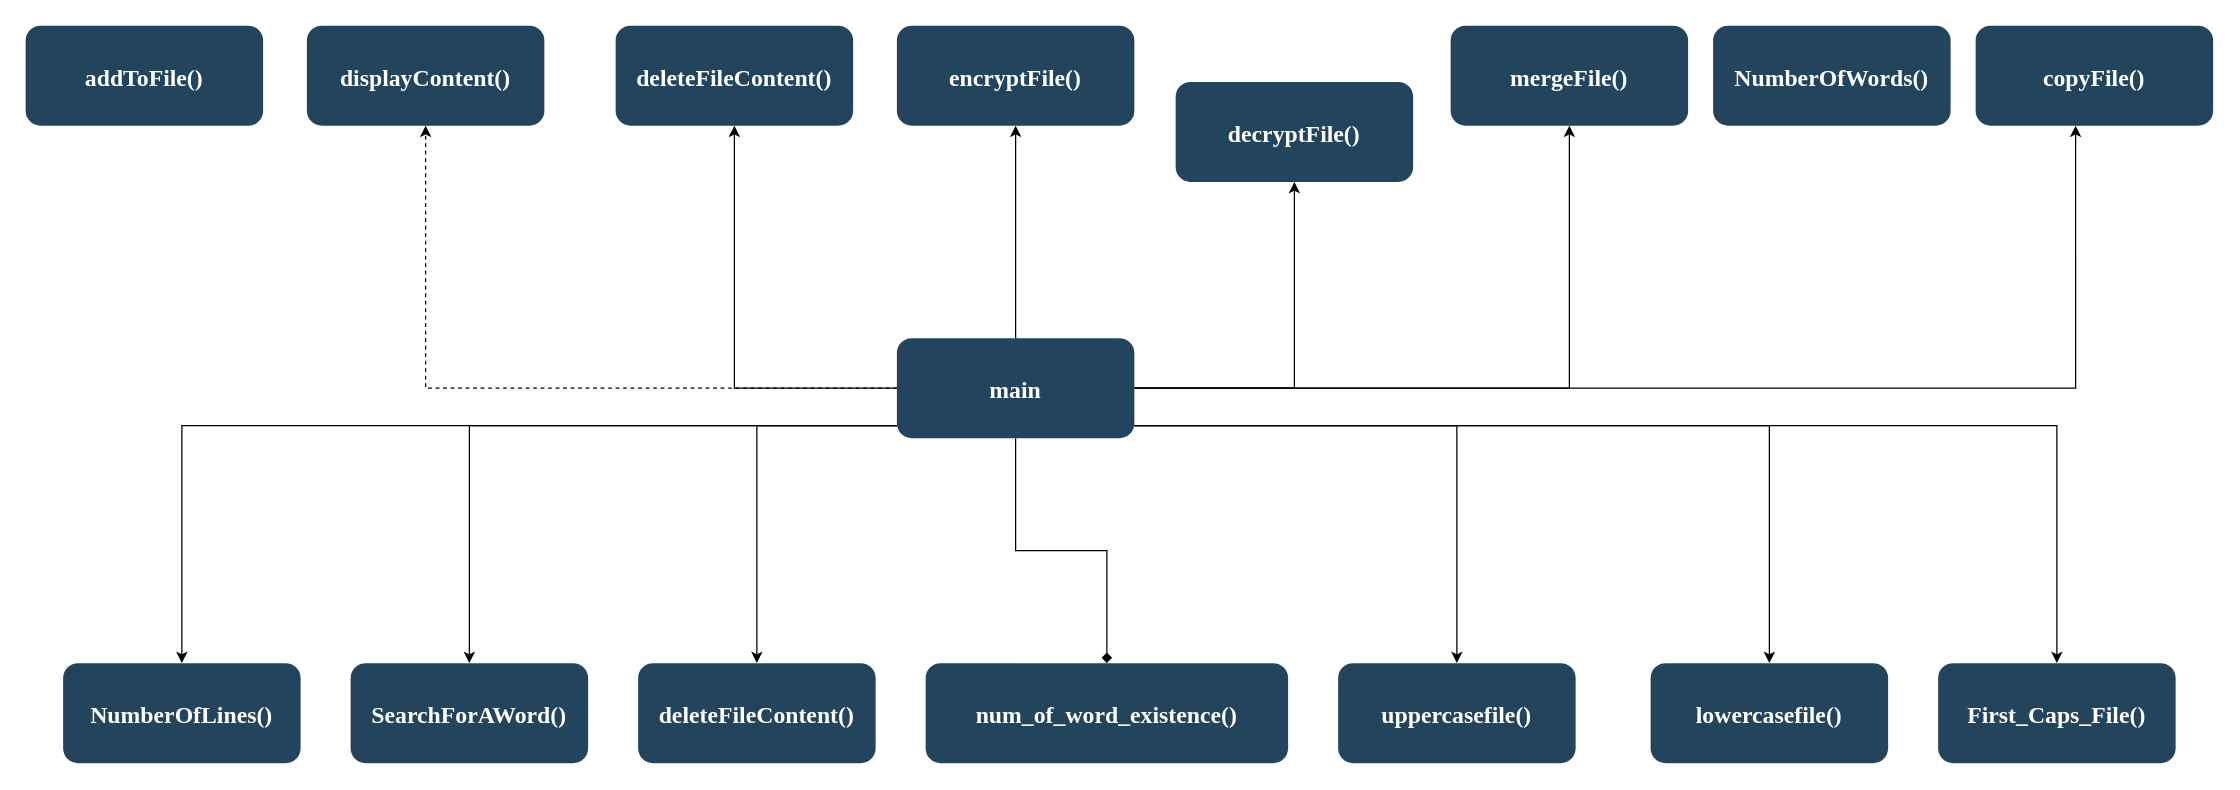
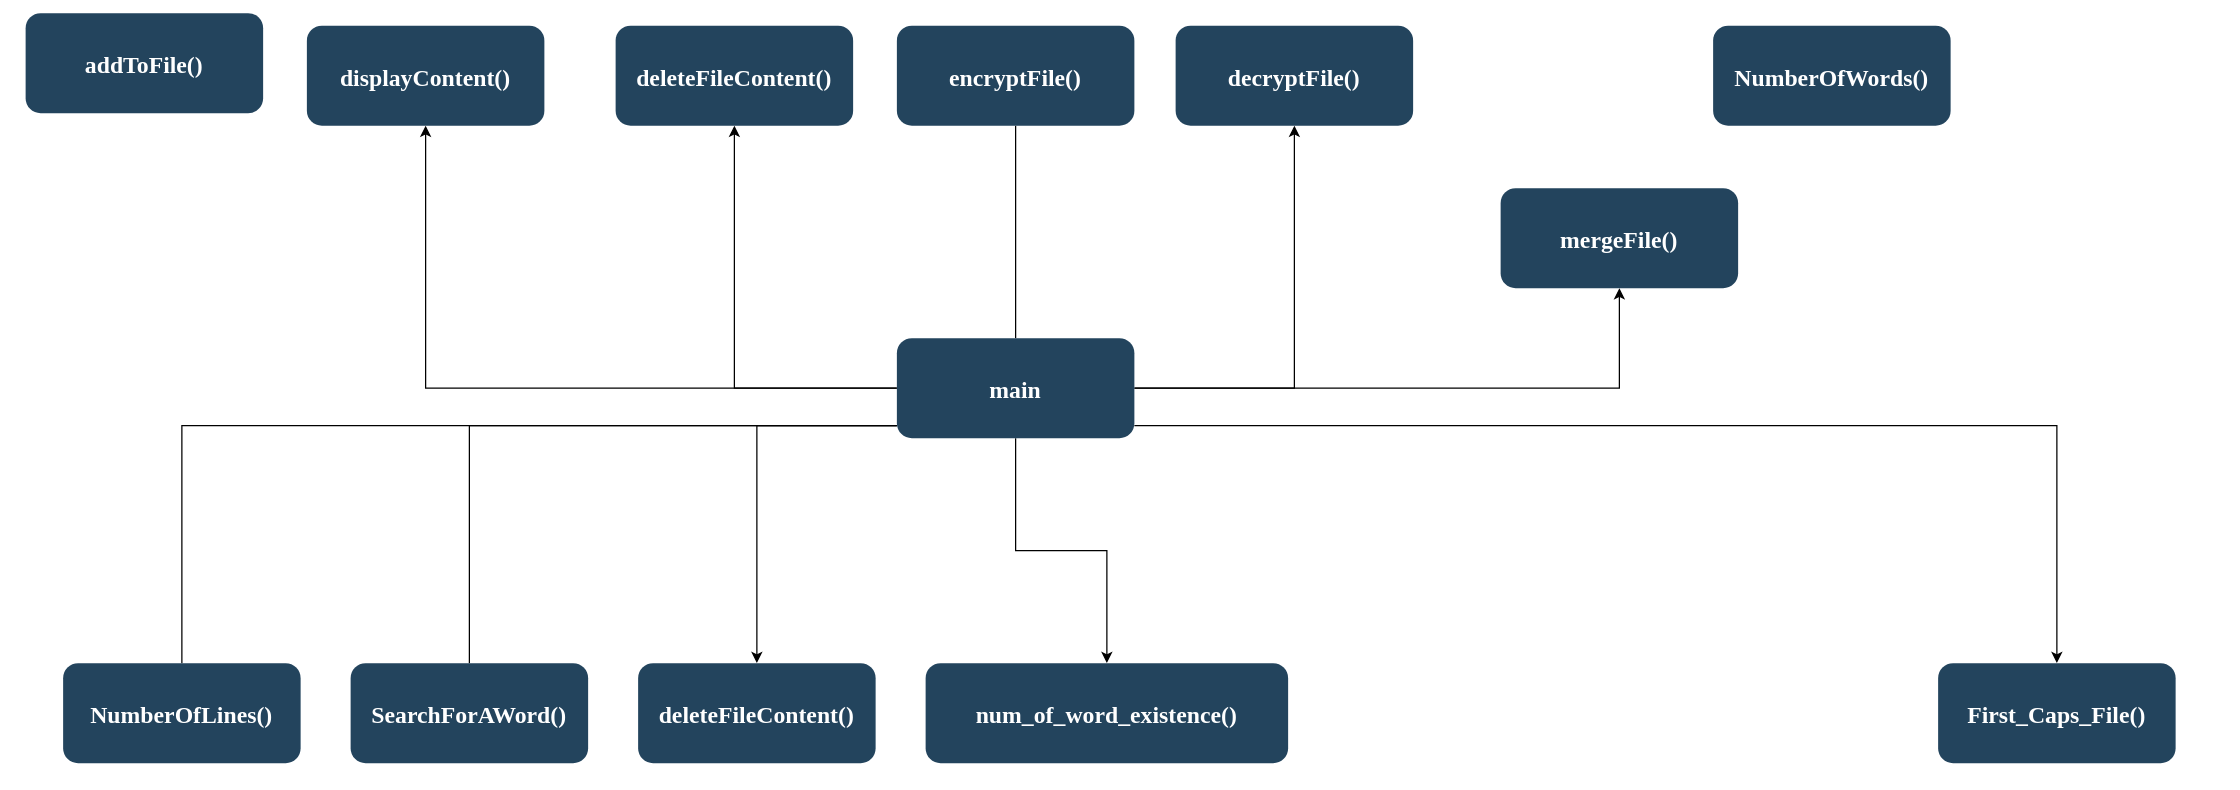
(144, 76) -> (144, 63)
(1569, 76) -> (1619, 238)
(2094, 76) -> none
(1294, 132) -> (1294, 76)
(1016, 136) -> (1016, 132)
(453, 388) -> (453, 388)
(1975, 388) -> none
(1457, 541) -> none
(1769, 541) -> none
(1107, 652) -> (1107, 653)
(182, 653) -> (182, 656)
(469, 653) -> (469, 657)
(1457, 713) -> none
(1769, 713) -> none
